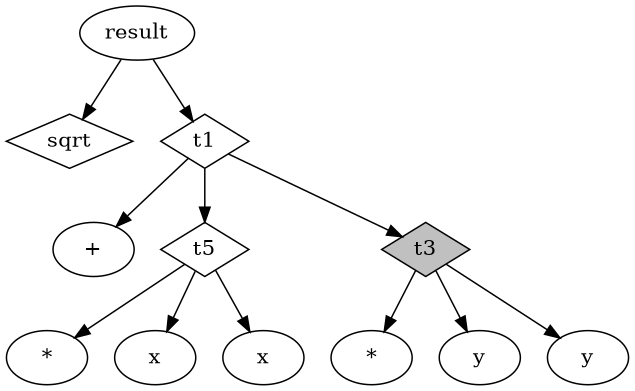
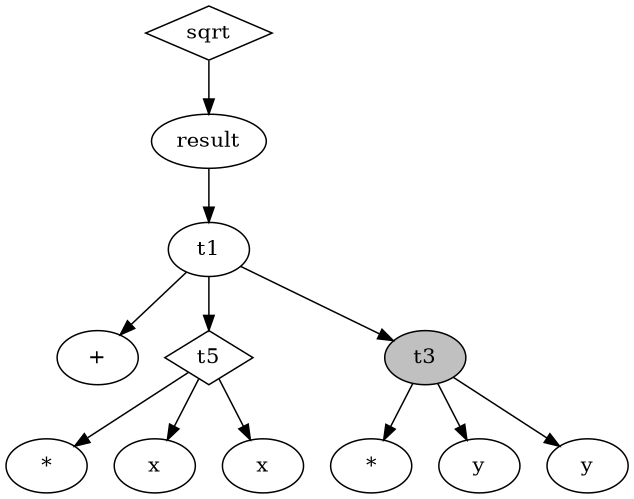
(106, 83) -> (209, 80)
(205, 141) -> (209, 249)
(426, 249) -> (425, 358)
